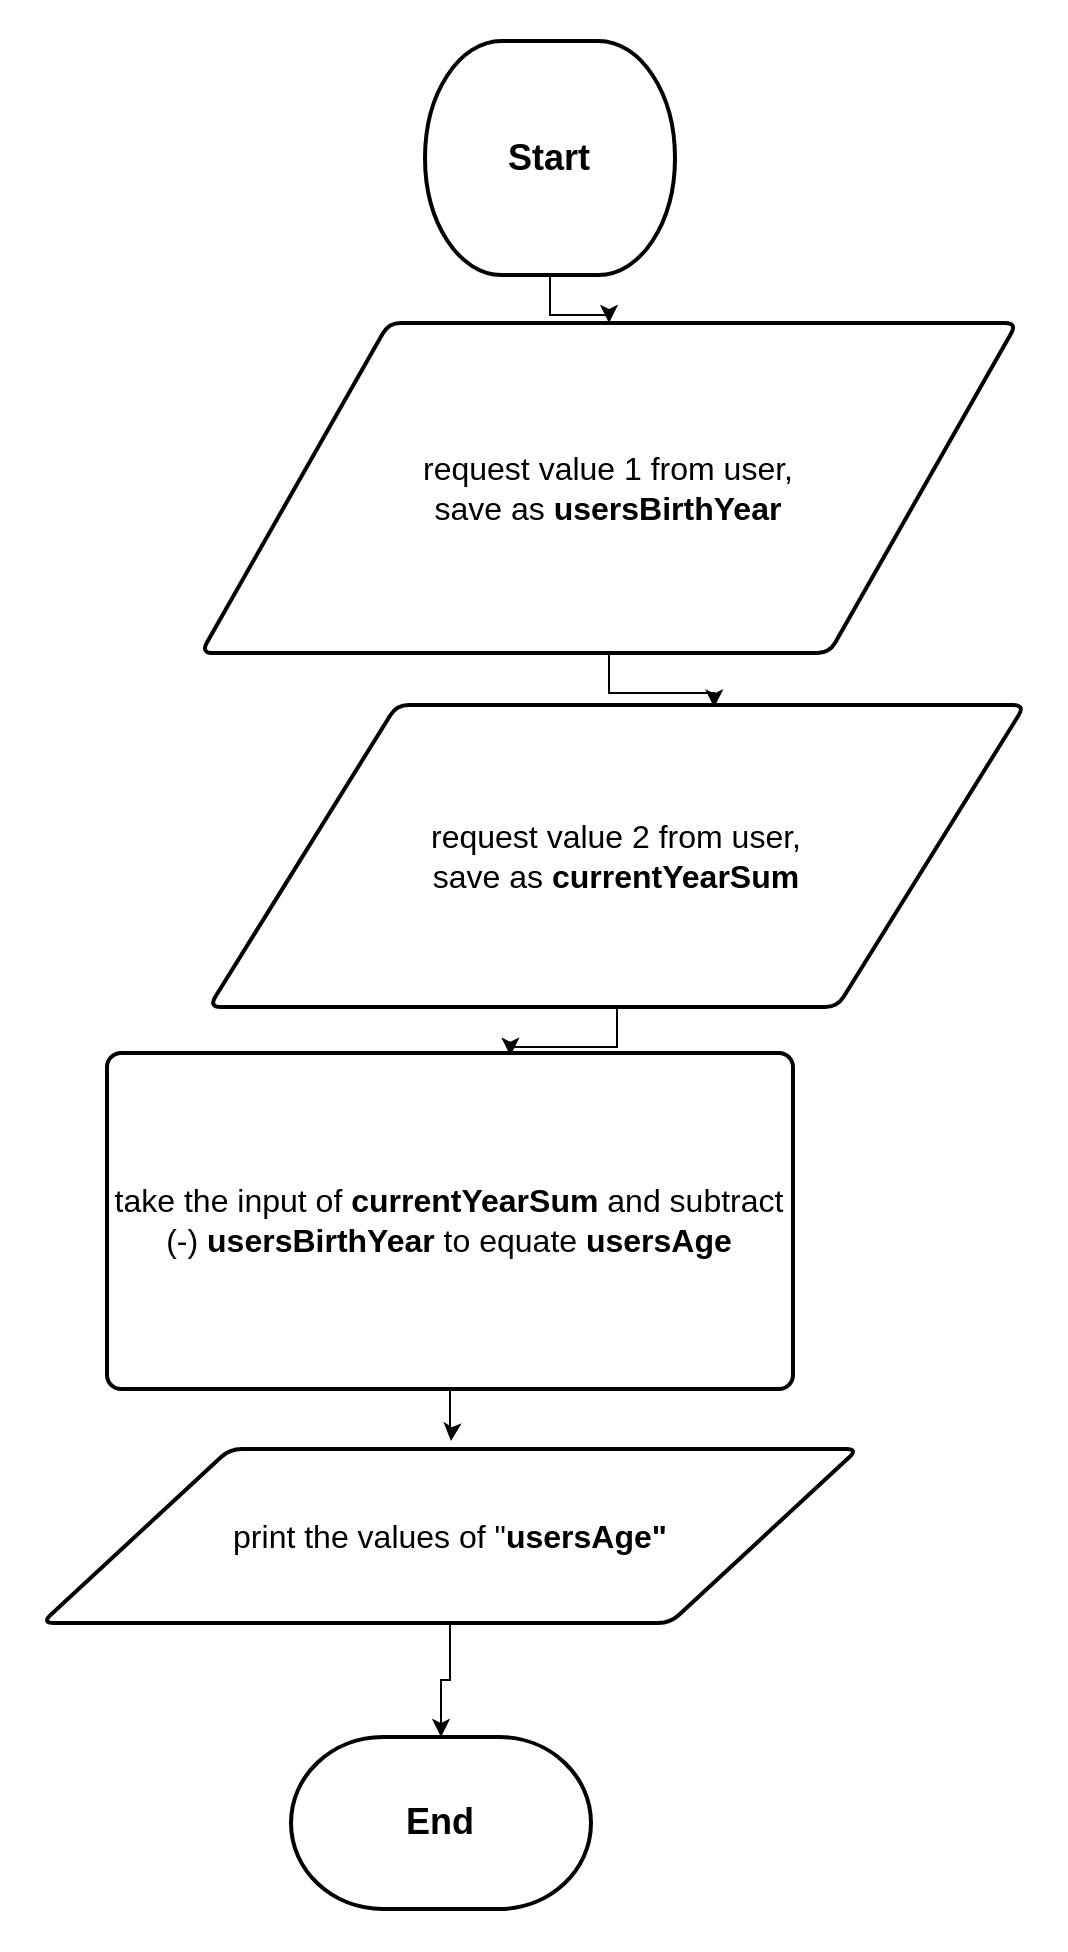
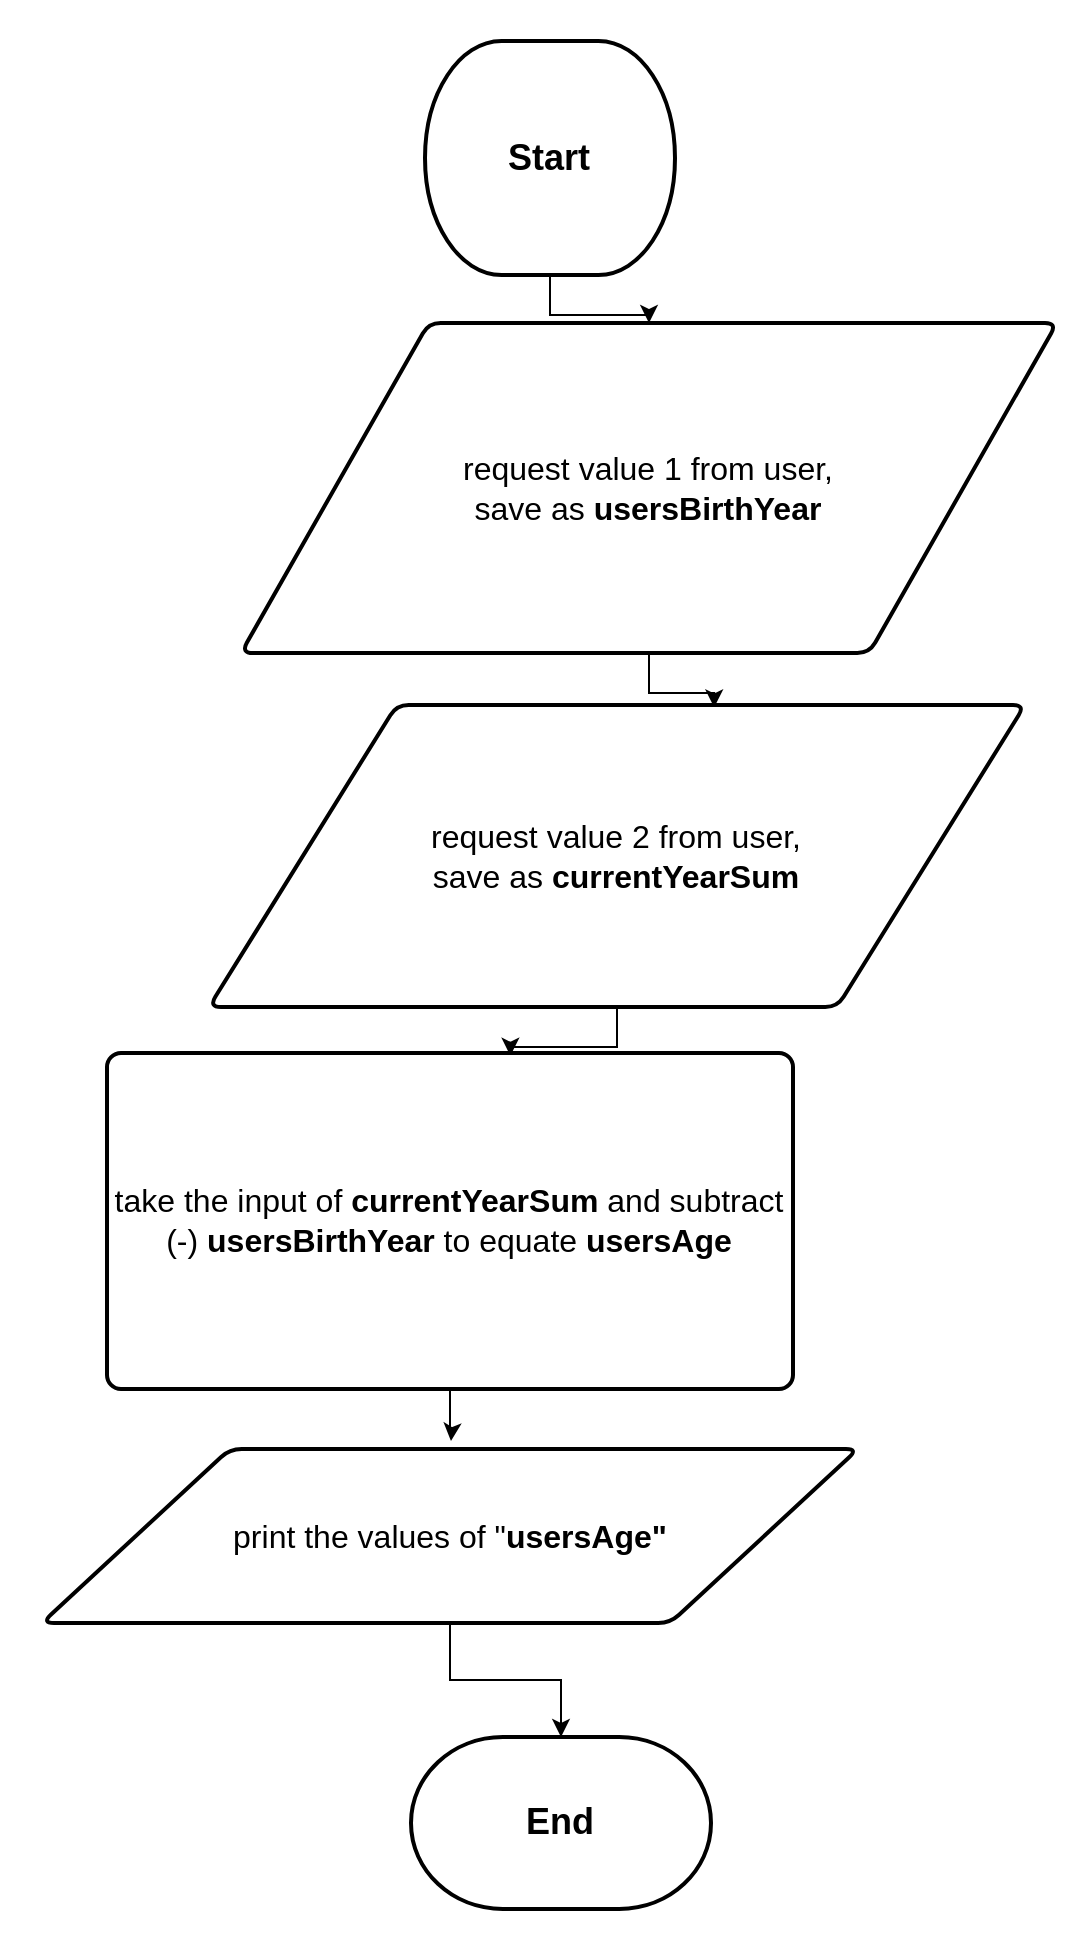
(609, 488) -> (649, 488)
(441, 1823) -> (561, 1823)
